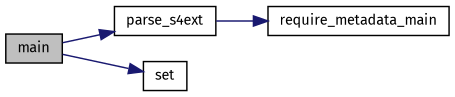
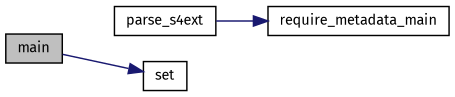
(81, 39) -> none
